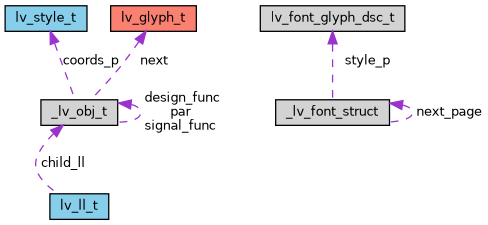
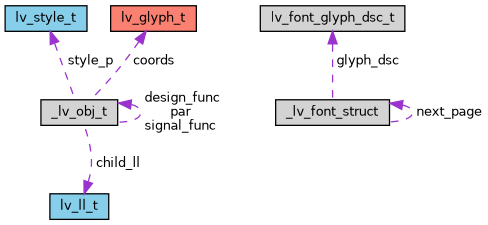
(89, 61) -> (89, 61)
(152, 61) -> (152, 61)
(366, 61) -> (366, 61)
(36, 166) -> (91, 153)
